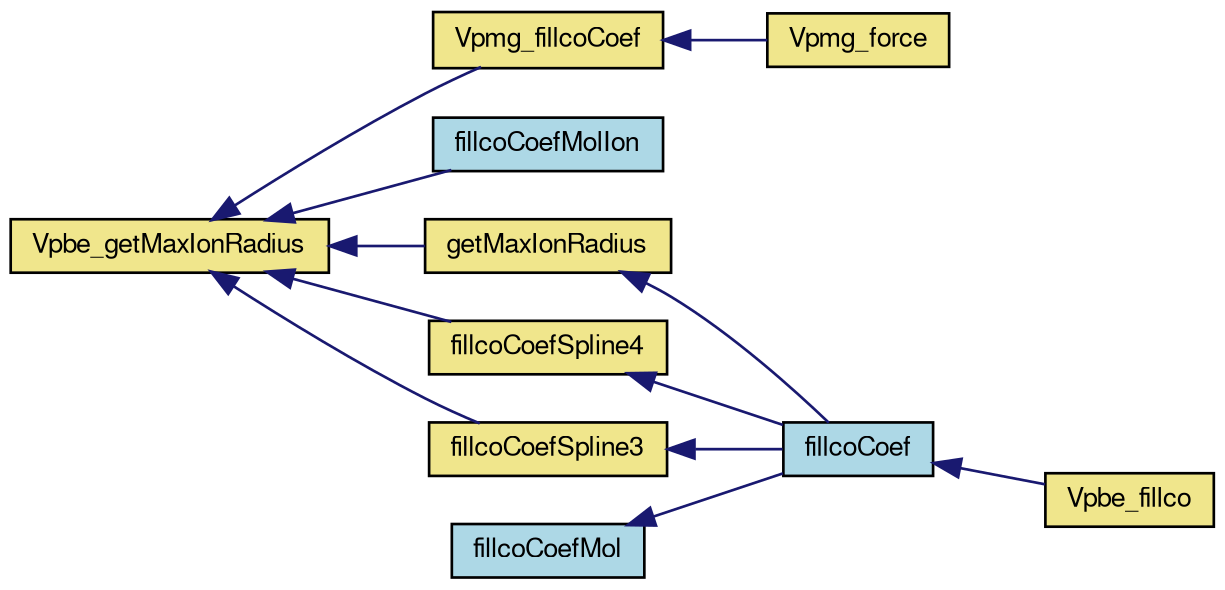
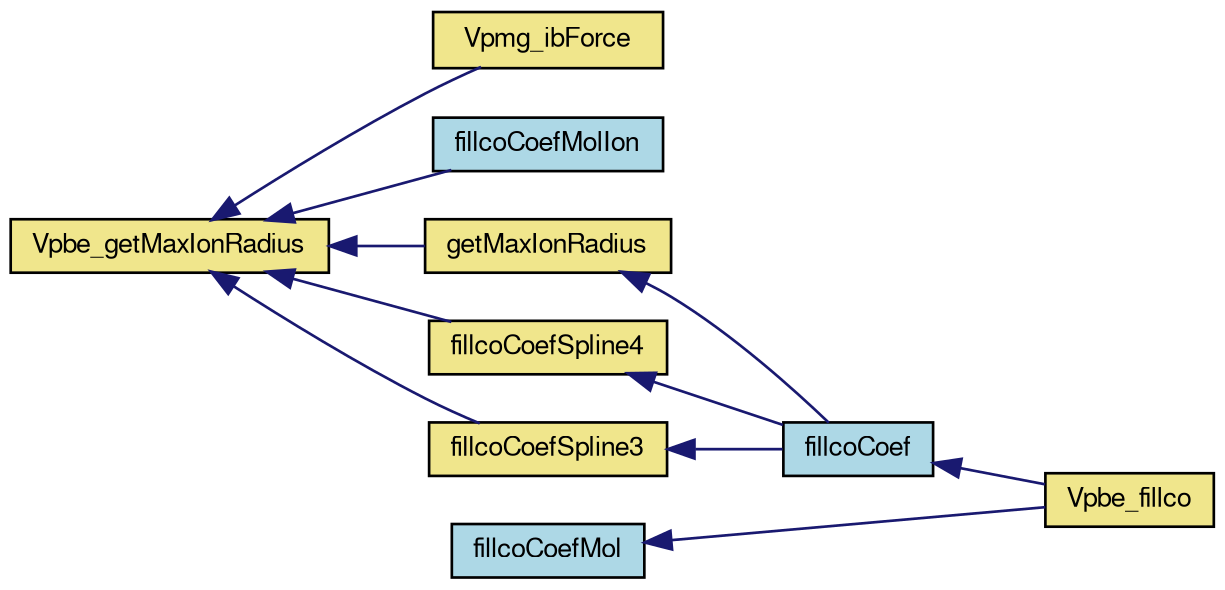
(548, 40) -> (548, 40)
(858, 40) -> none
(718, 495) -> (859, 524)
